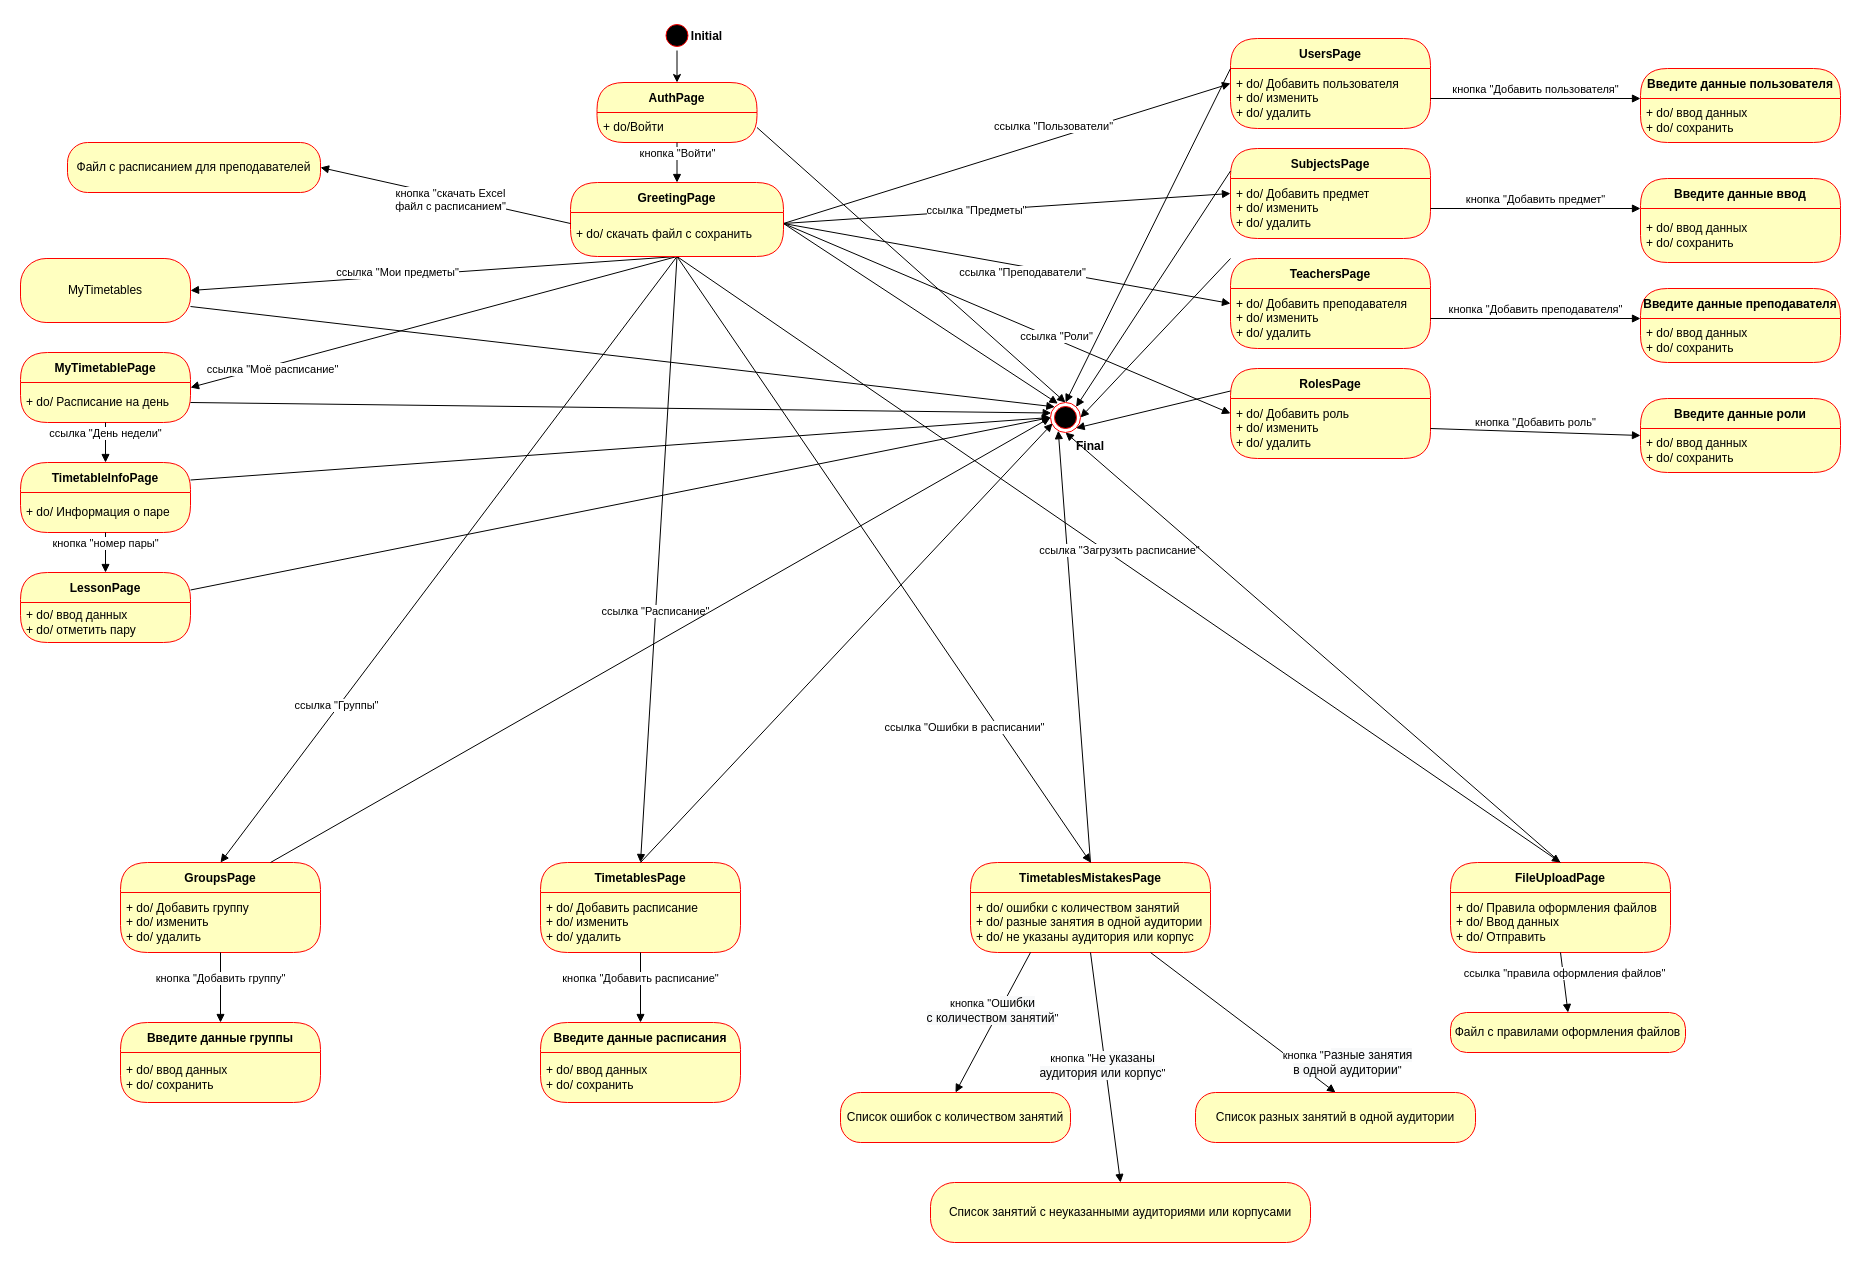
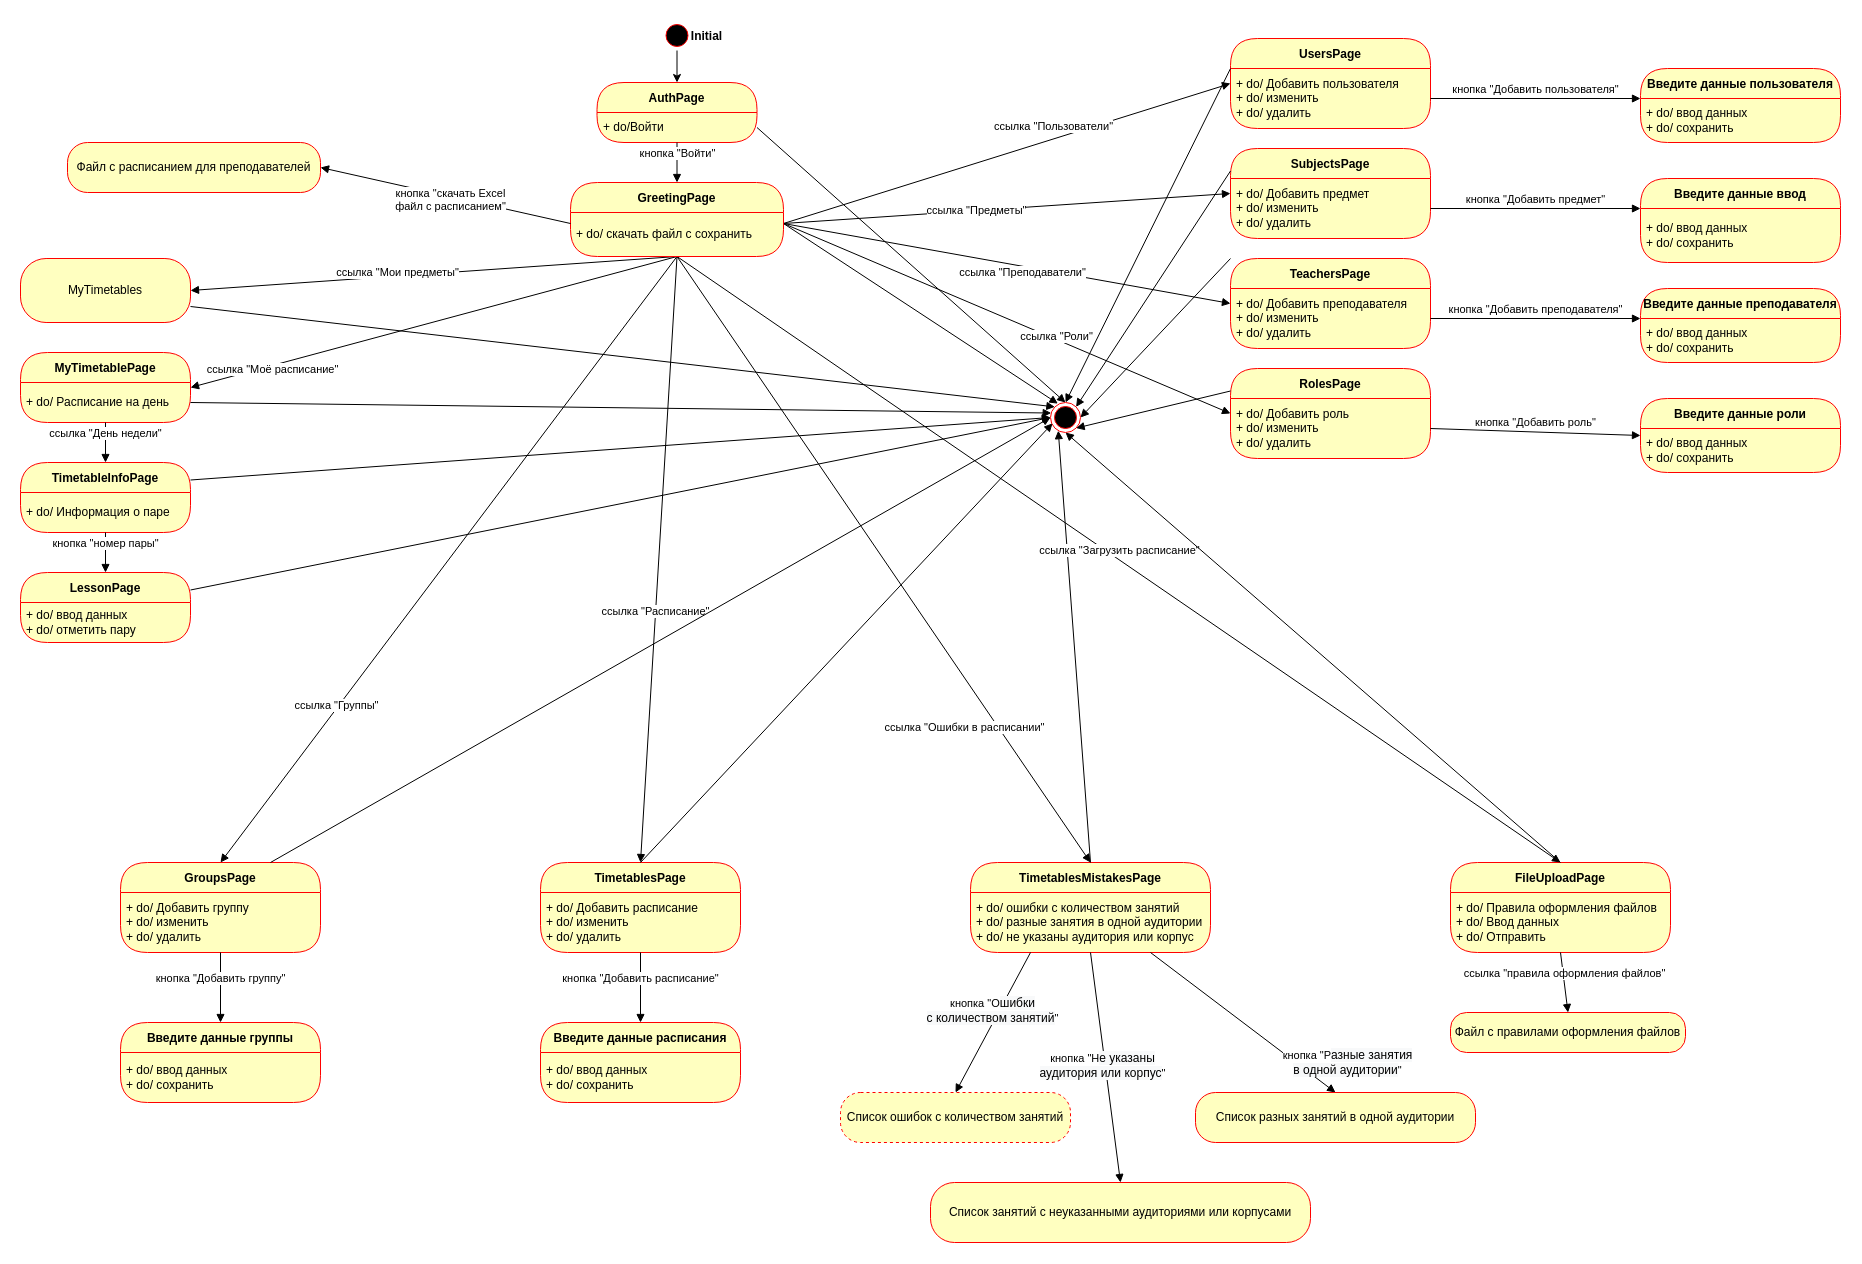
(1091, 446) -> none
(956, 1118) -> (956, 1118)
